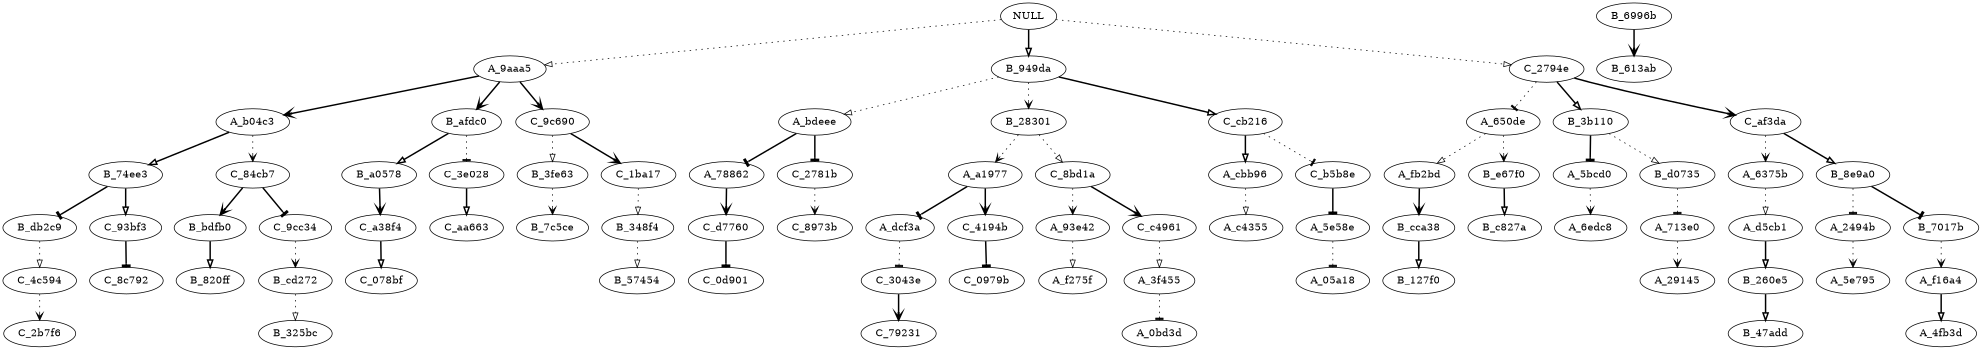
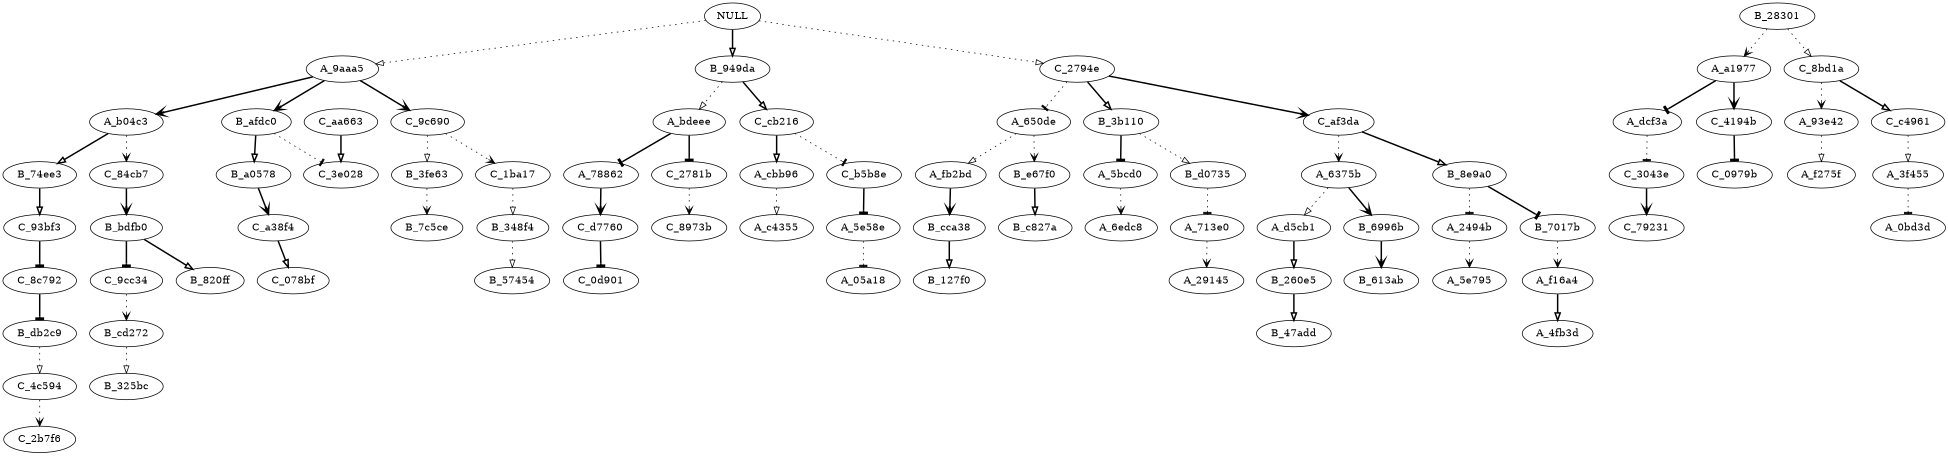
(1029, 92) -> none
(592, 146) -> (467, 146)
(467, 198) -> (341, 145)
(1113, 199) -> (1862, 94)
none -> (1358, 199)
(84, 200) -> (40, 305)
(273, 200) -> (126, 252)
